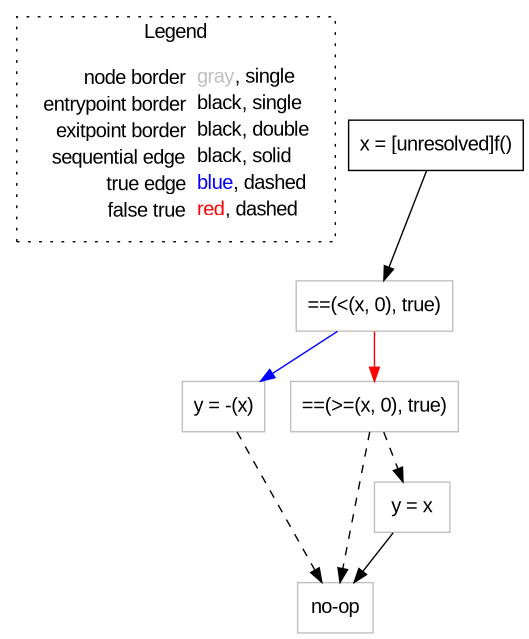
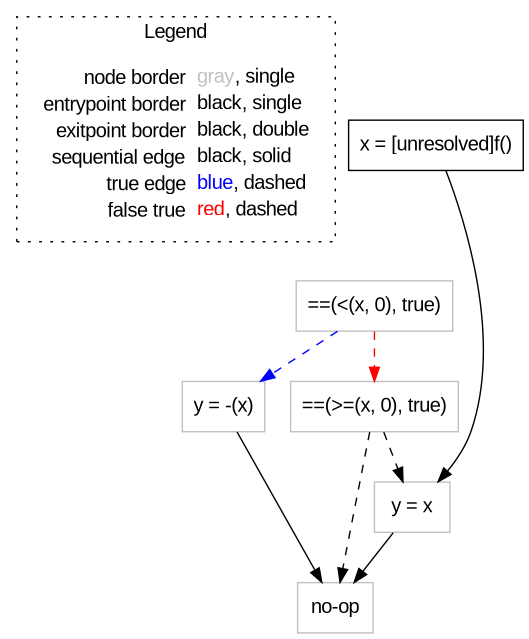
(408, 219) -> (482, 322)
(374, 349) -> (374, 349)
(305, 352) -> (305, 352)
(276, 501) -> (276, 501)
